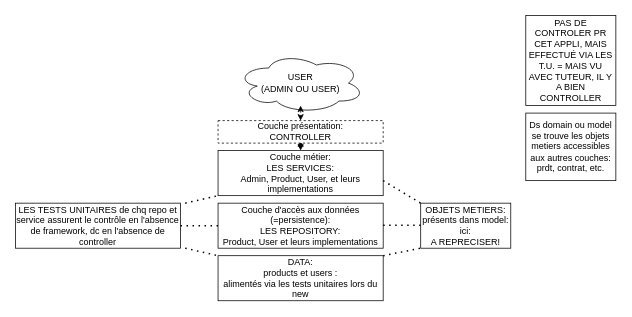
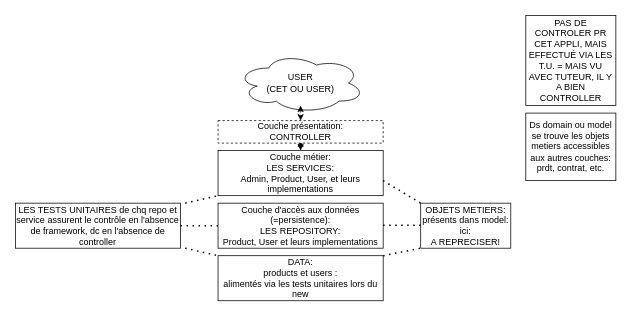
(300, 83) -> (300, 83)
